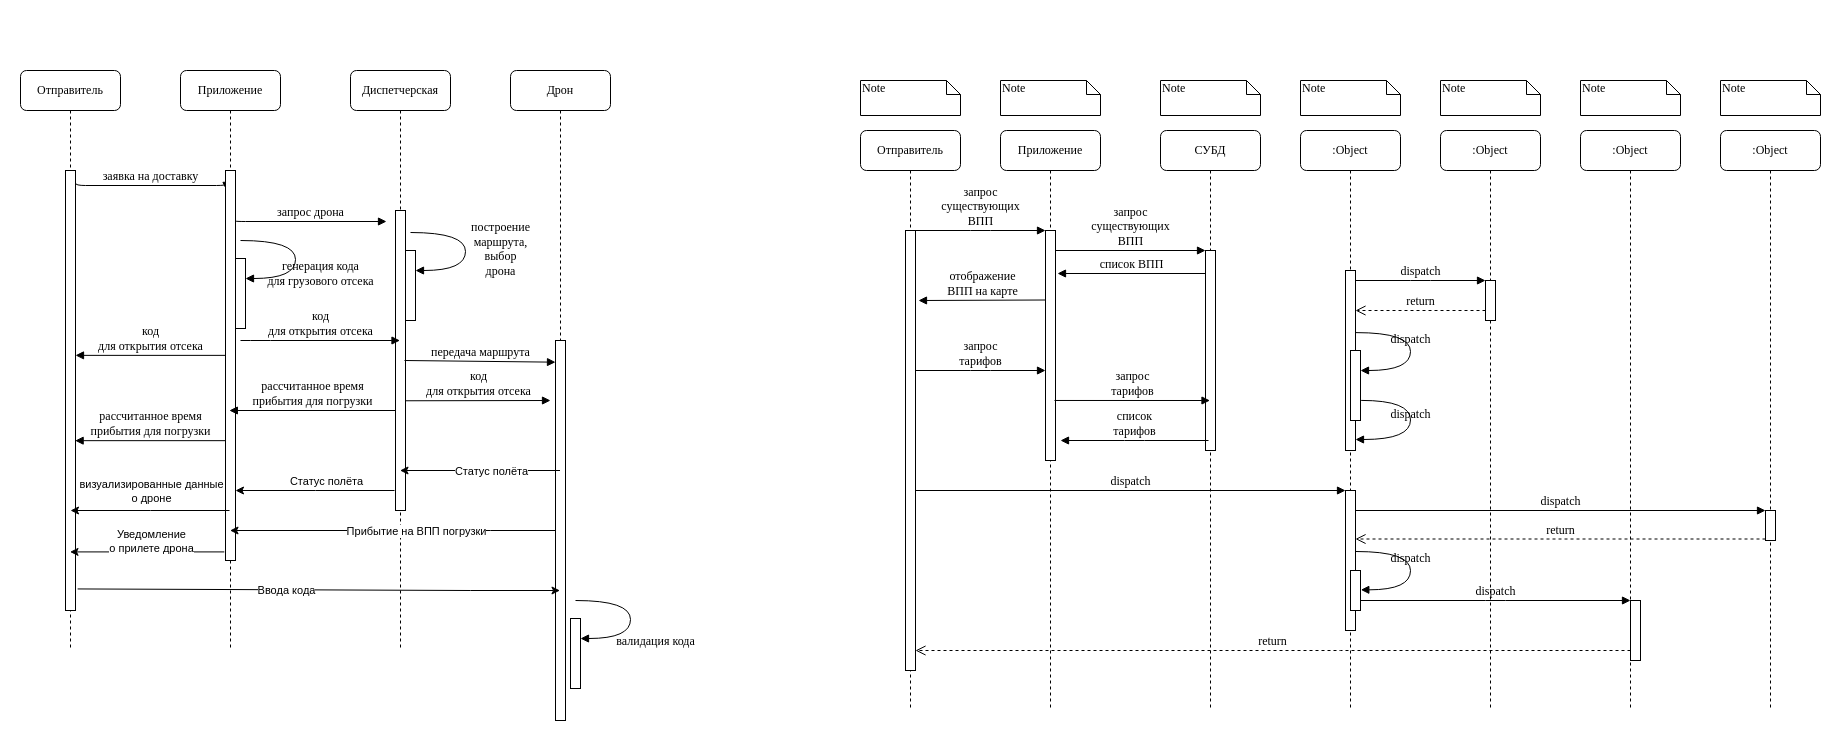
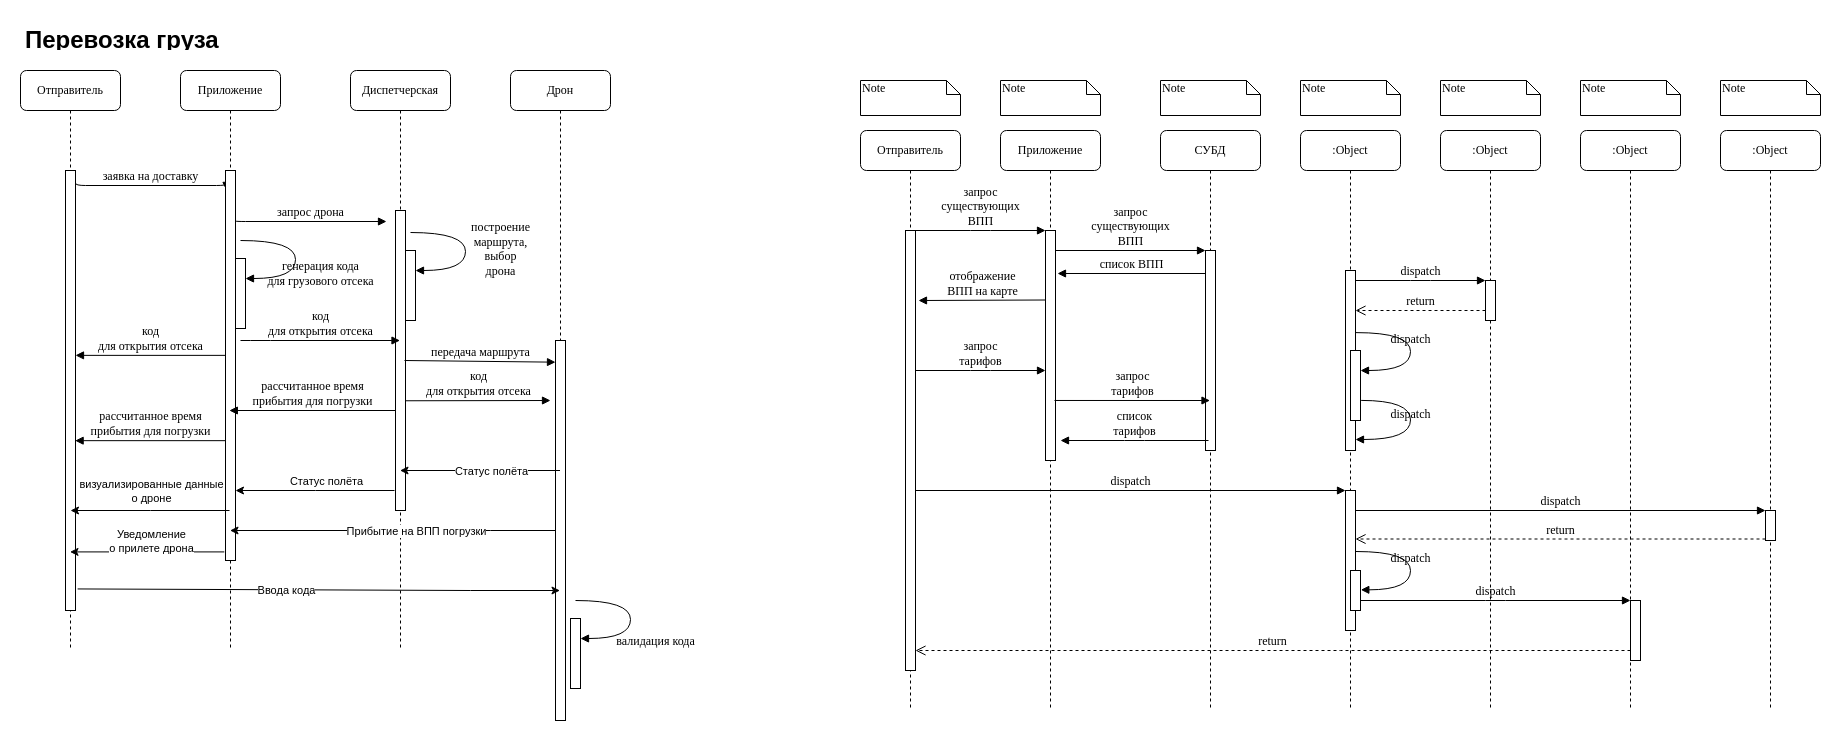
none -> (126, 36)
